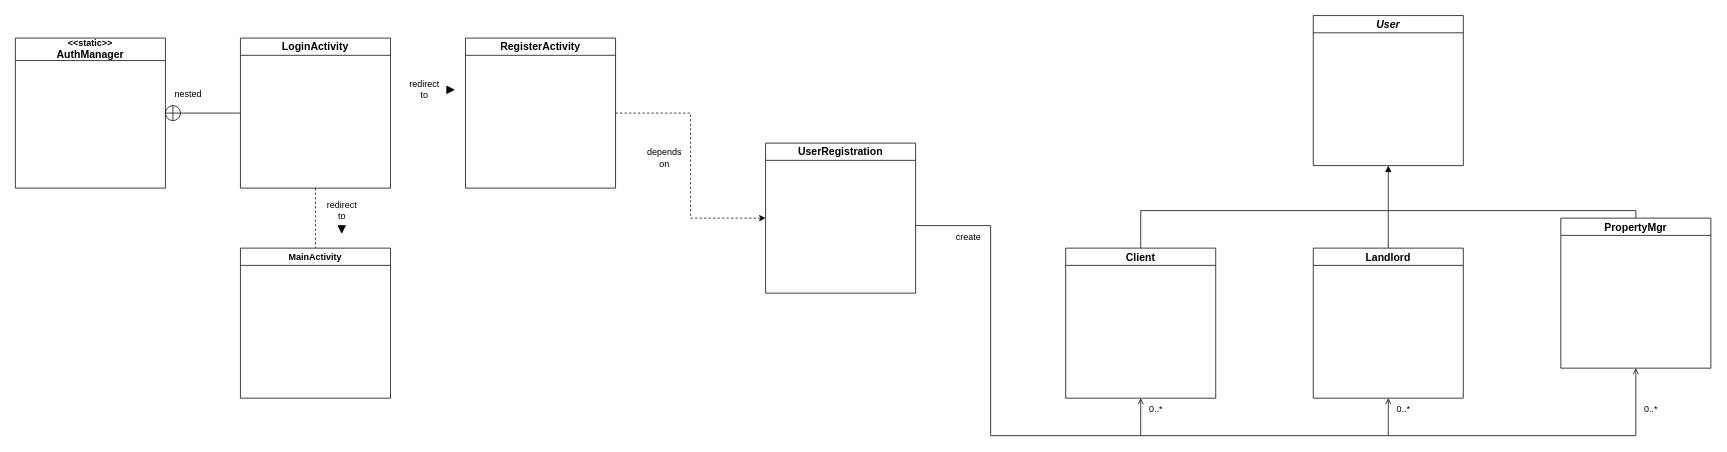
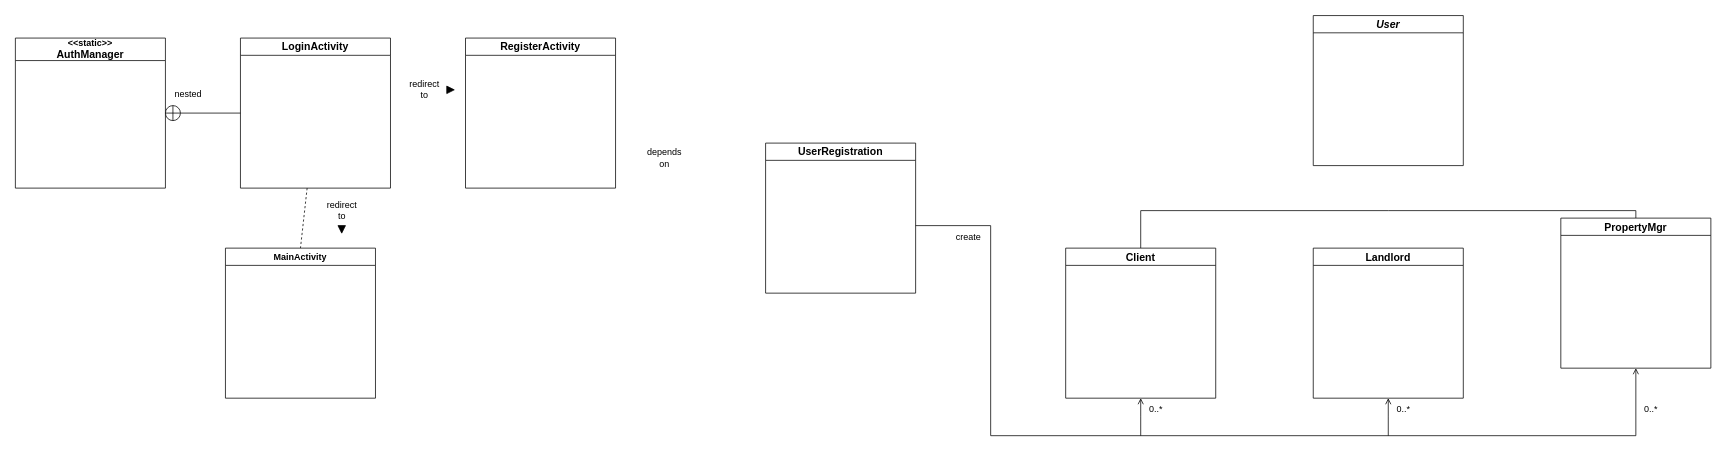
(690, 164) -> none
(1388, 212) -> none
(315, 323) -> (300, 323)
